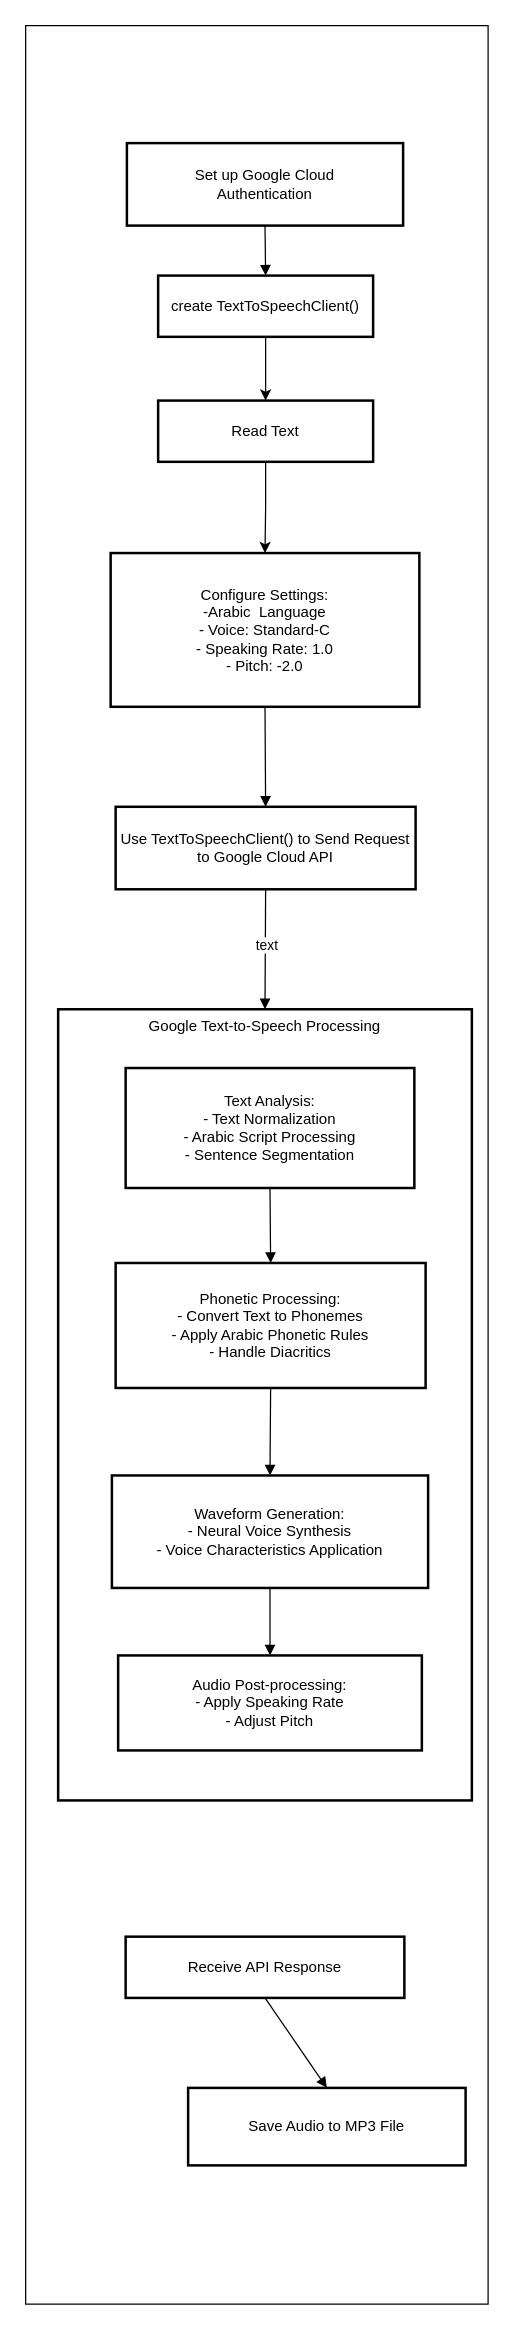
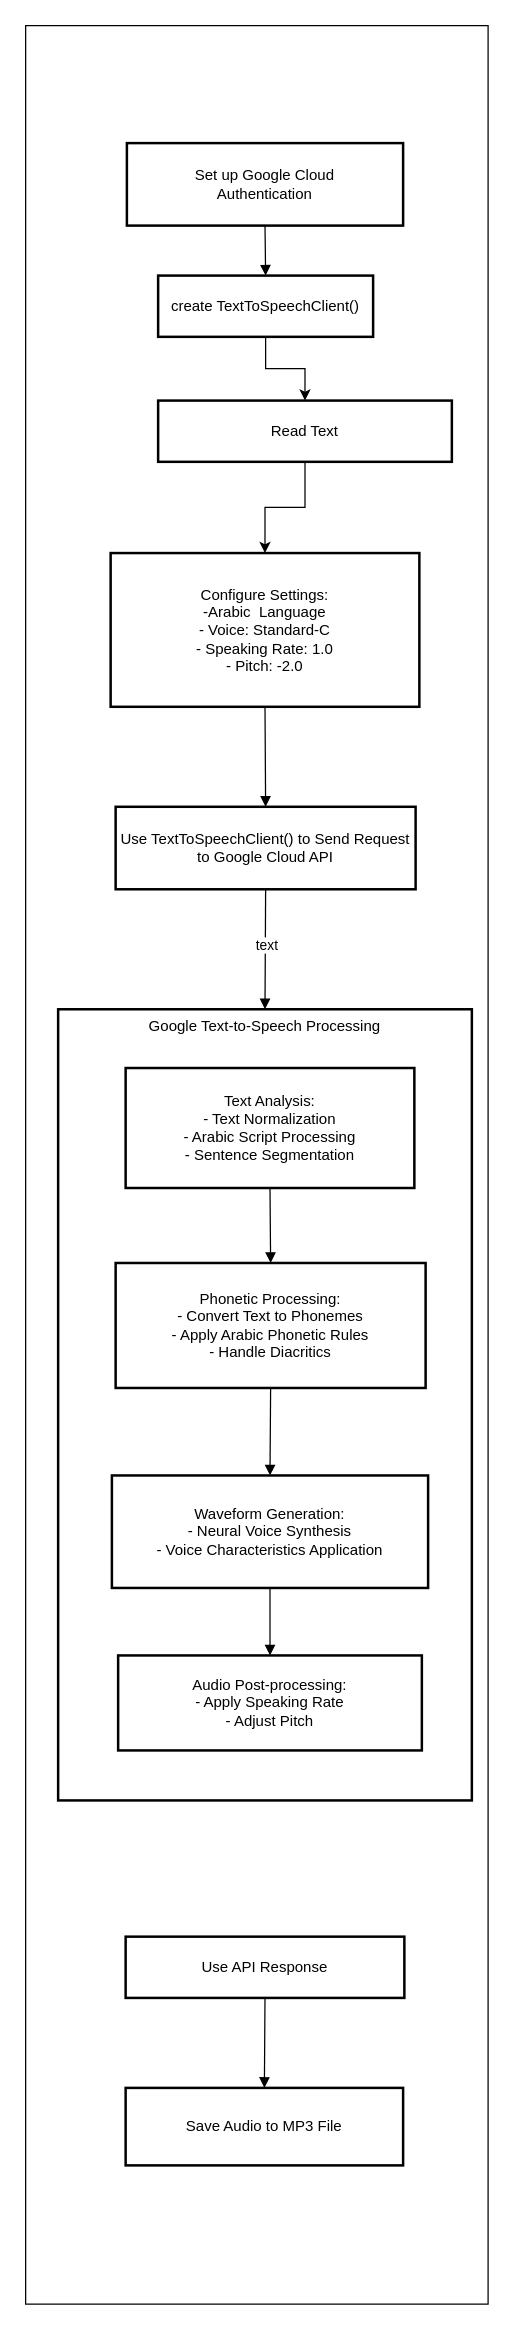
(266, 431) -> (305, 431)
(265, 1968) -> (265, 1968)
(327, 2127) -> (264, 2127)
